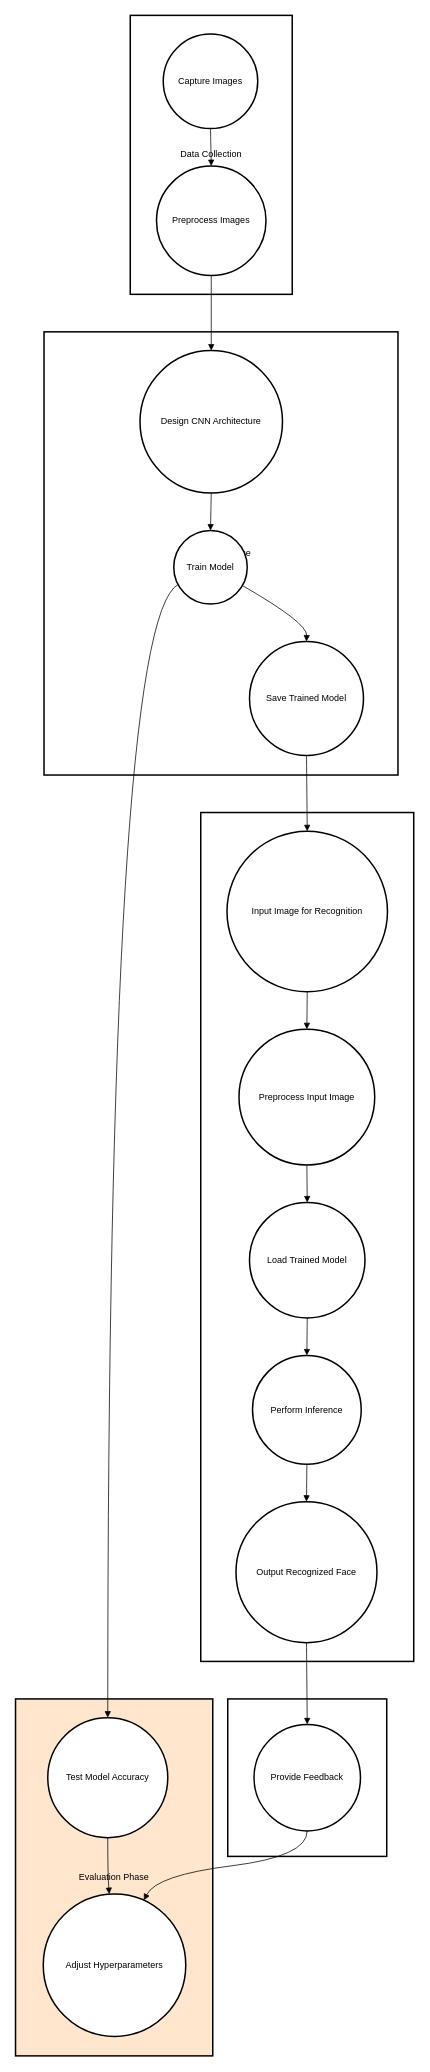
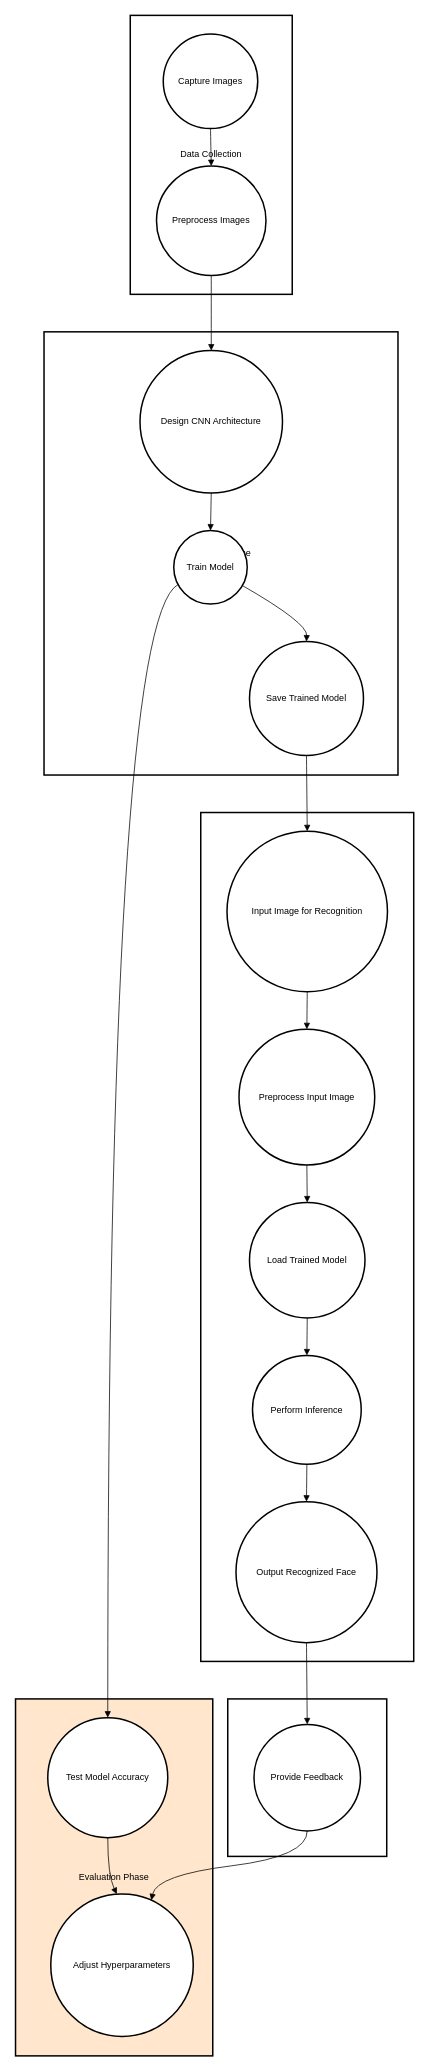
(114, 1965) -> (122, 1965)
